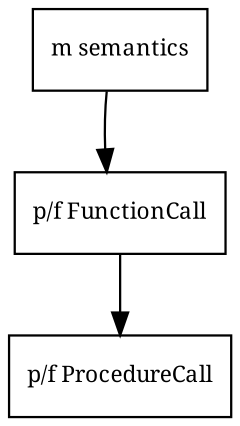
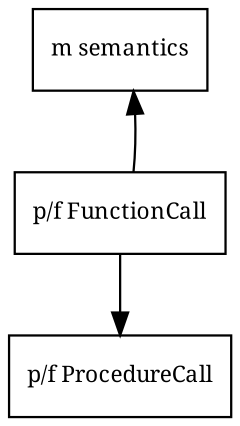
(105, 120) -> (135, 143)
